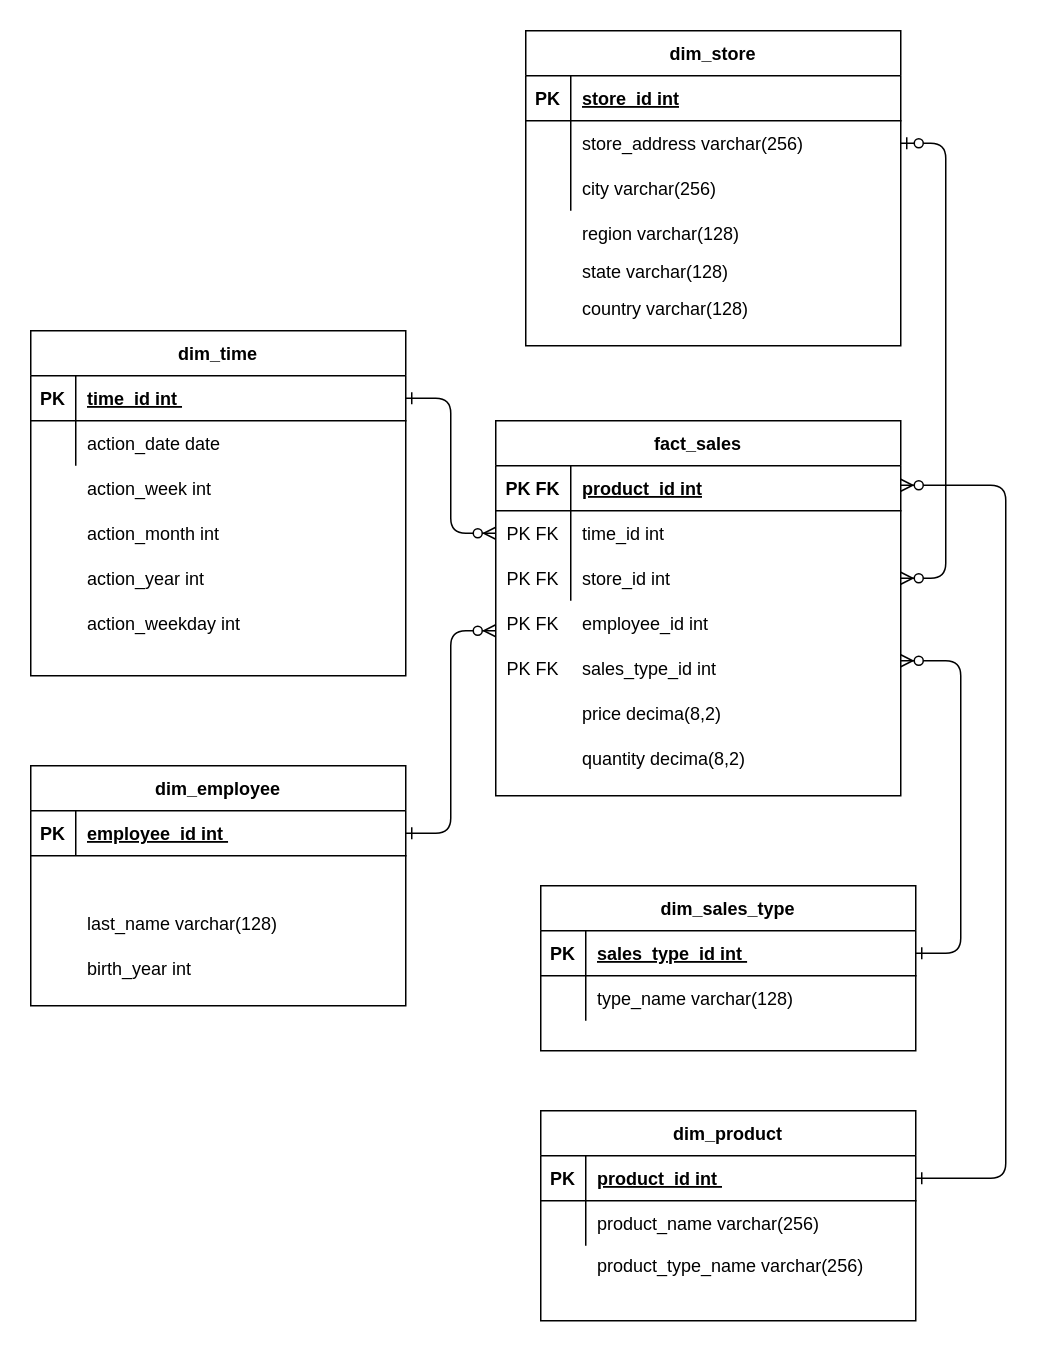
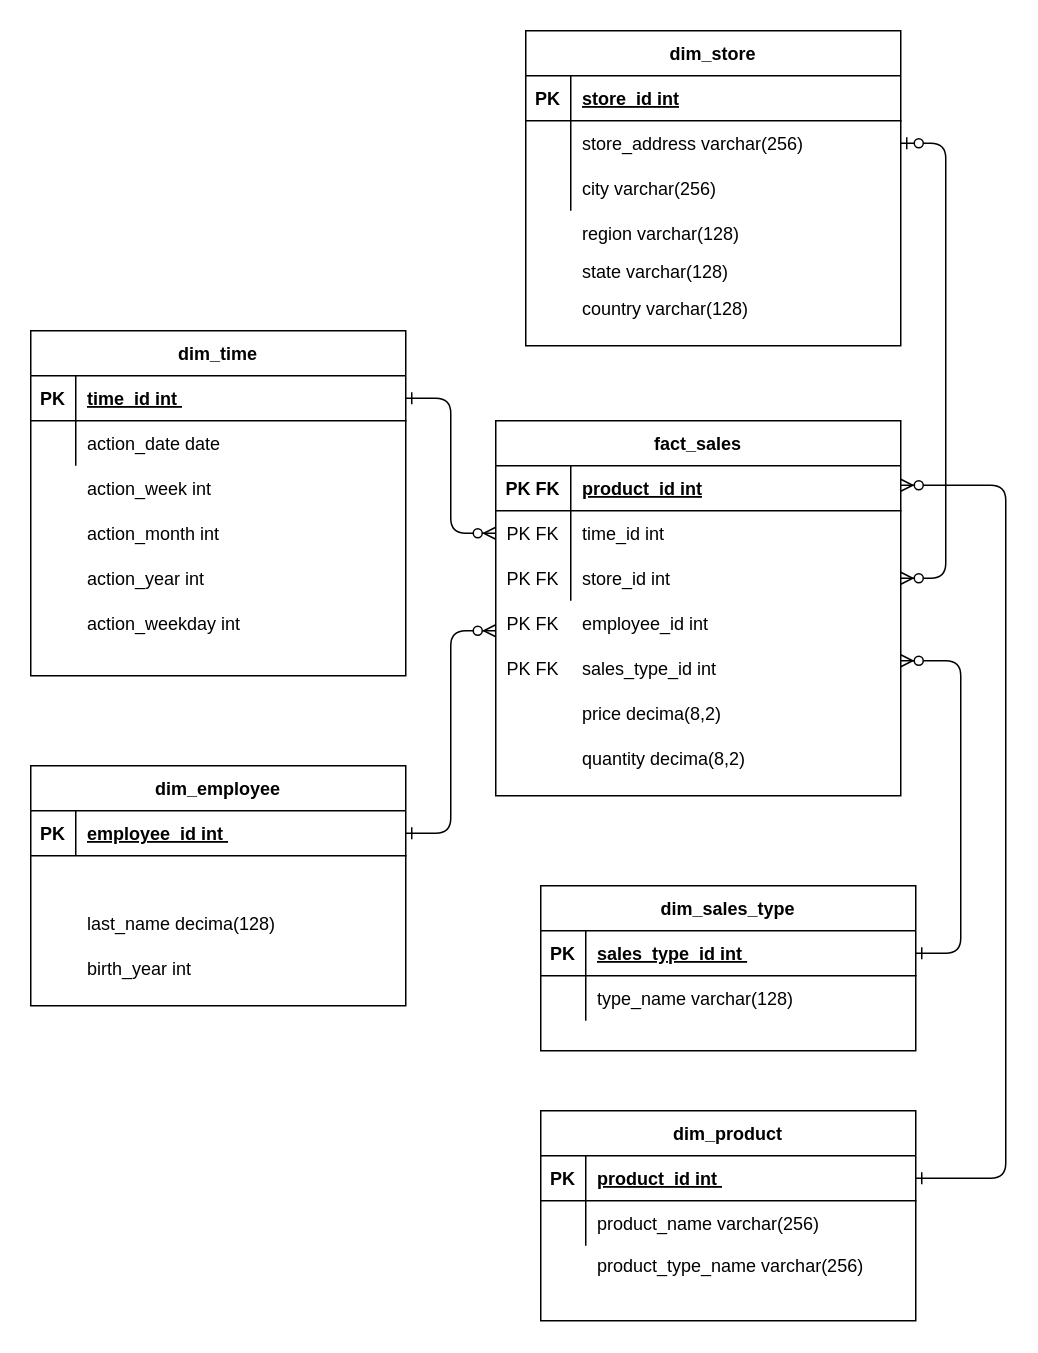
(193, 924) -> (186, 924)
